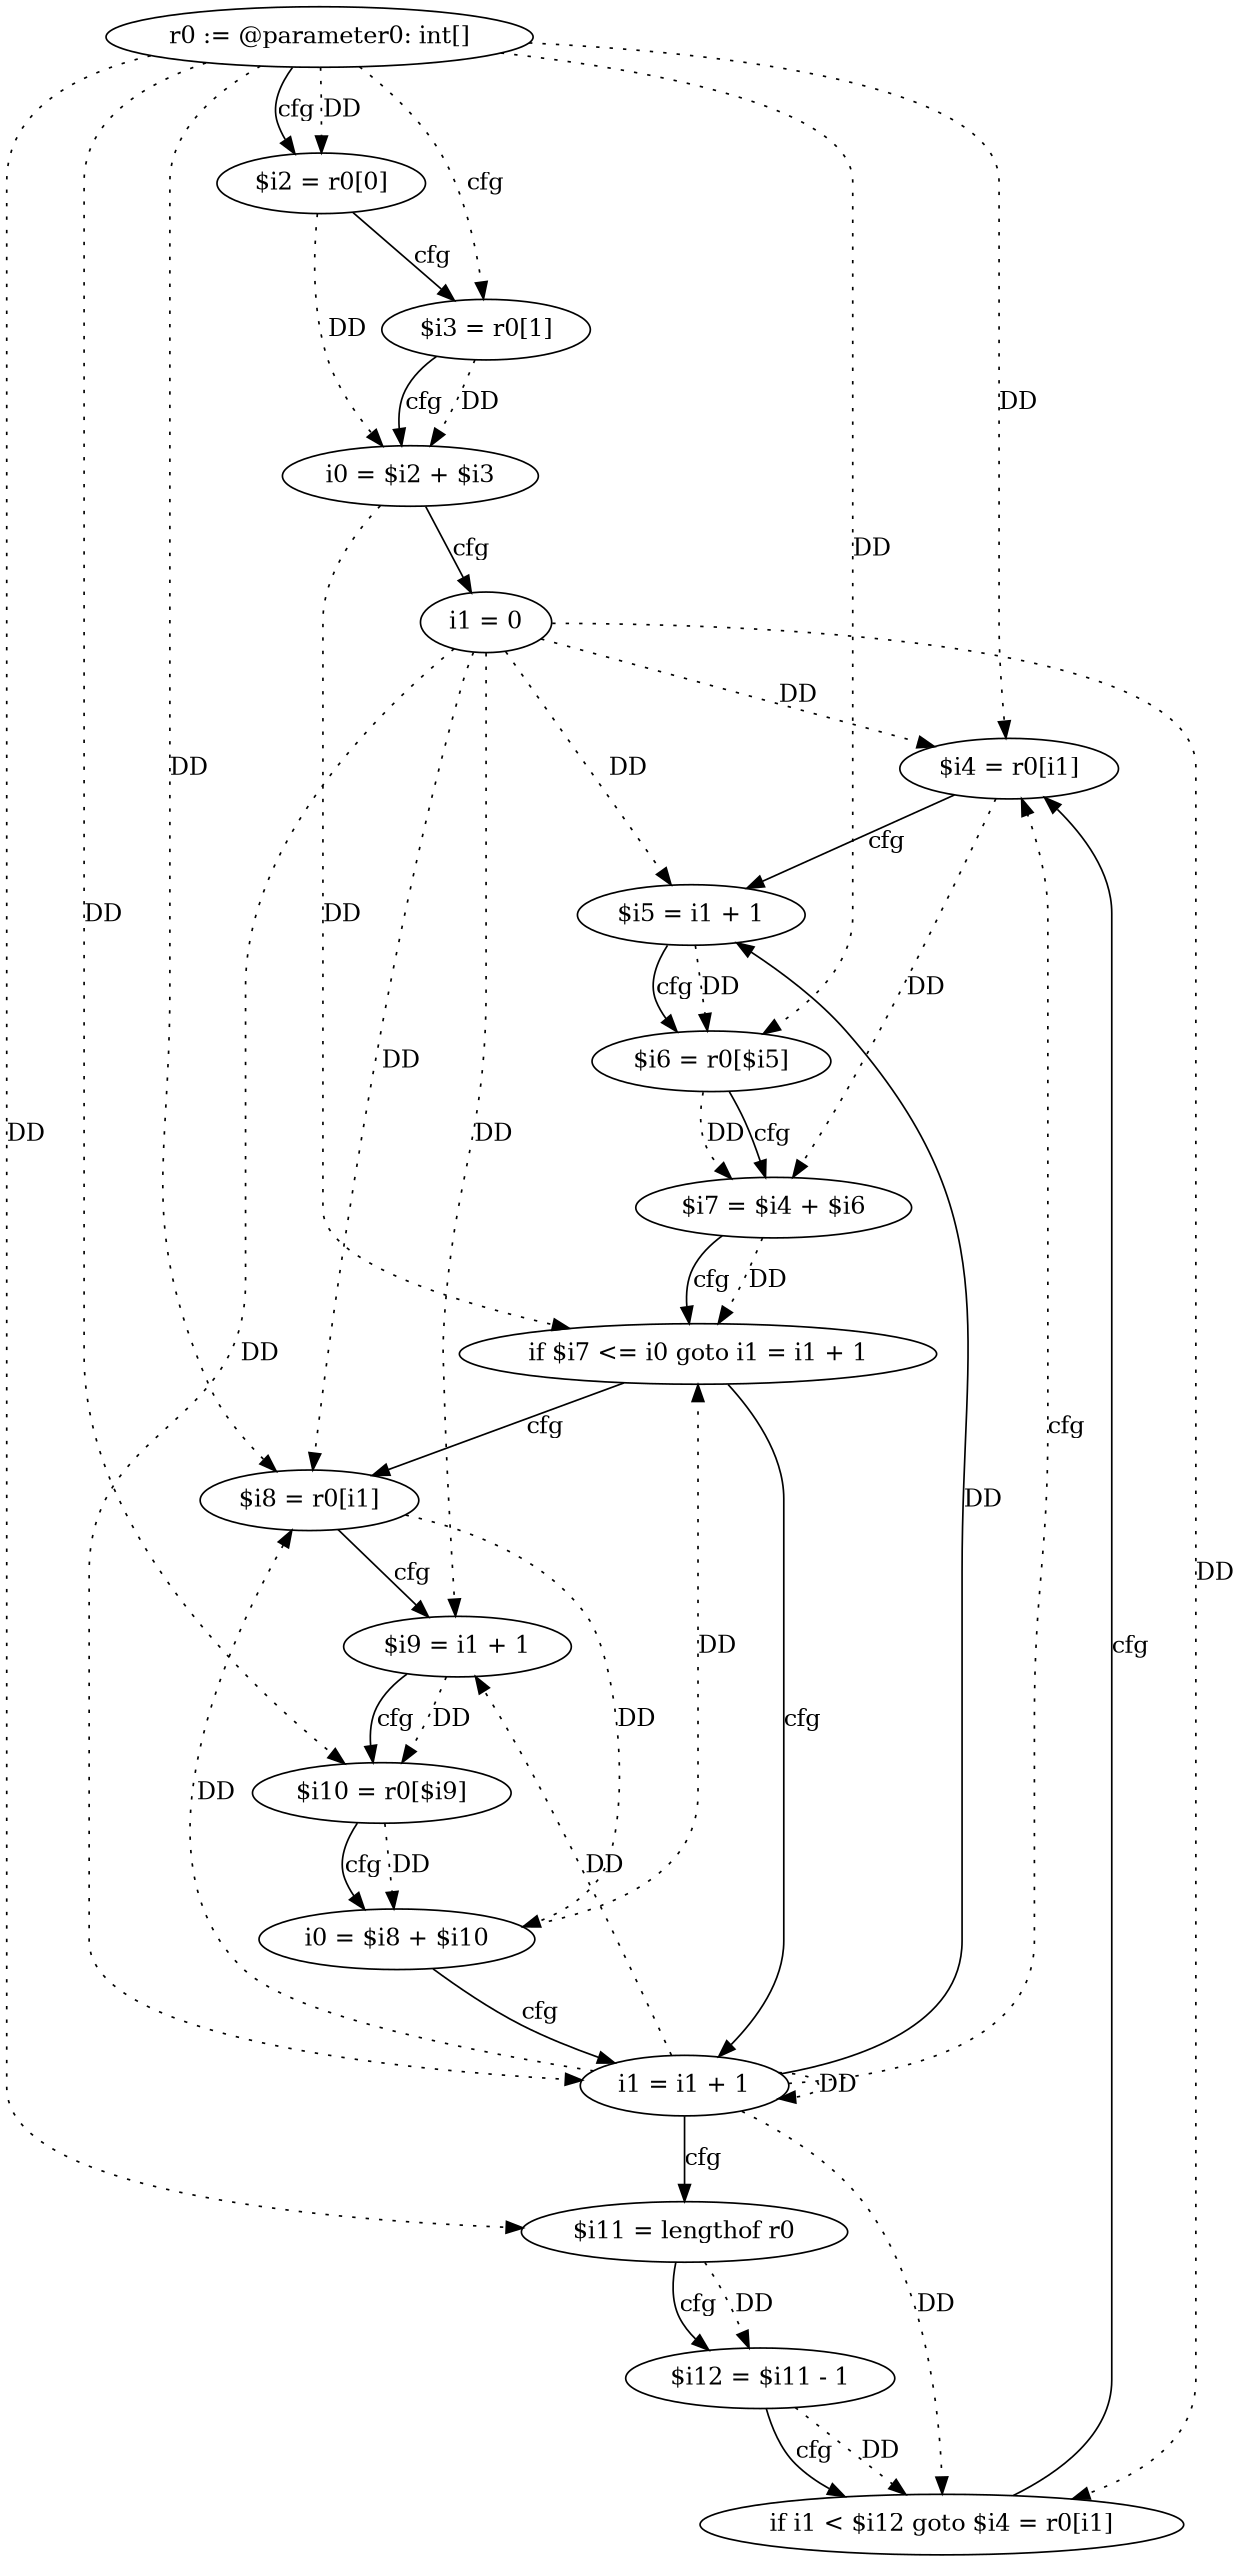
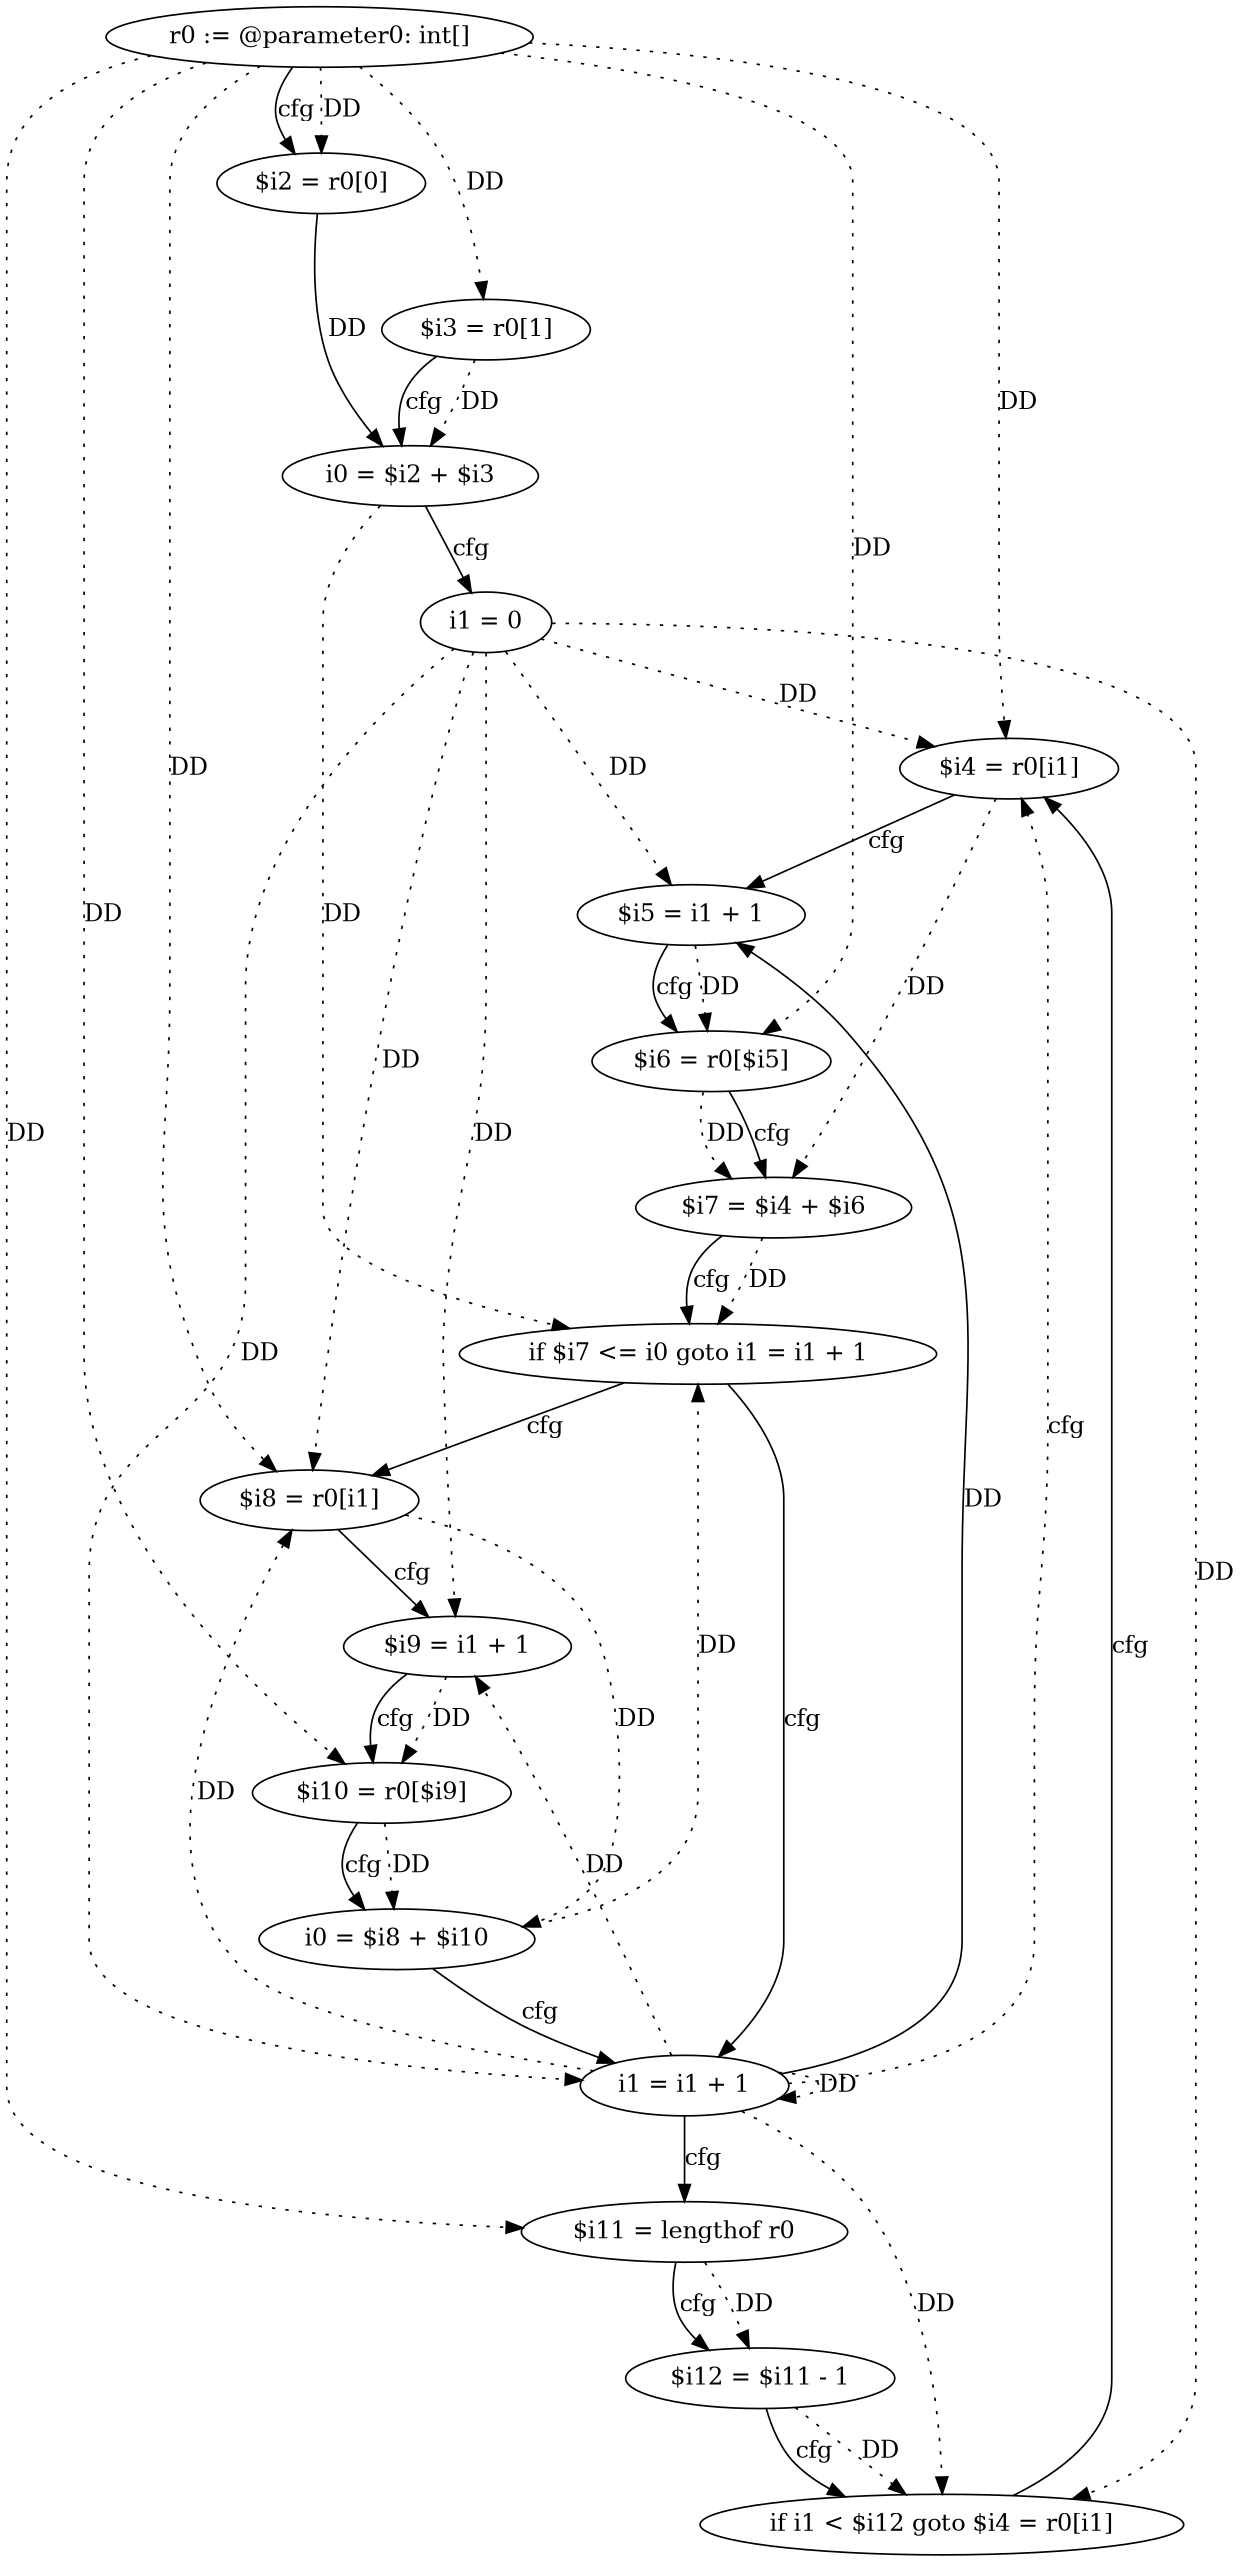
(485, 183) -> (485, 183)
(397, 251) -> none
(320, 330) -> (320, 330)
